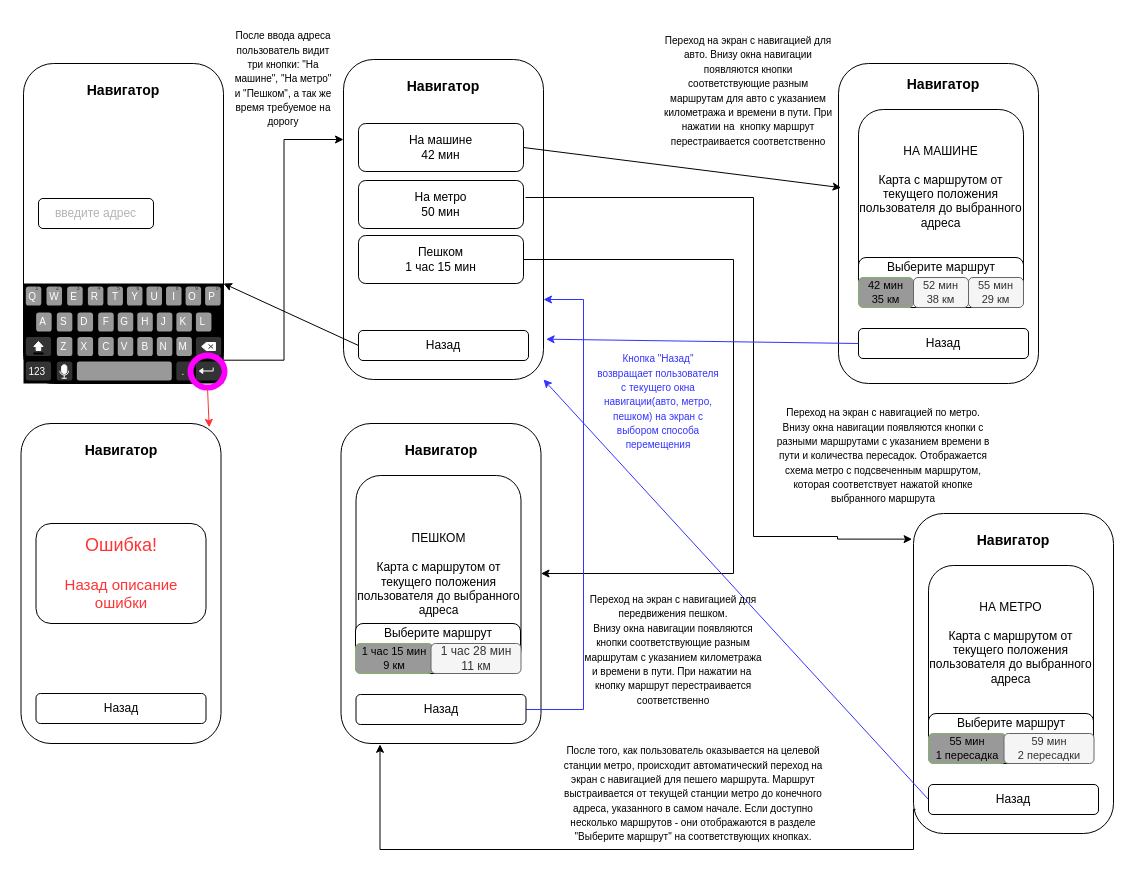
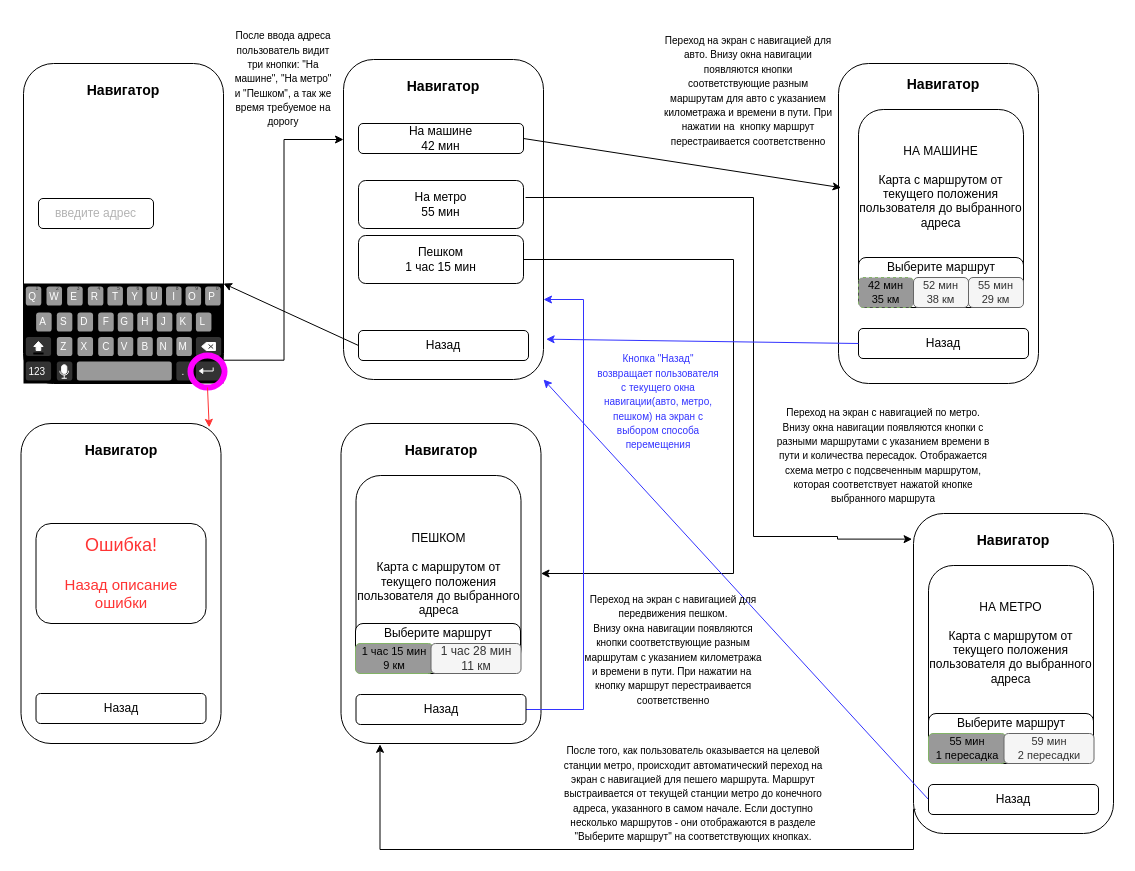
(441, 148) -> (441, 139)
(441, 205) -> (441, 205)
(886, 293) -> (886, 293)
